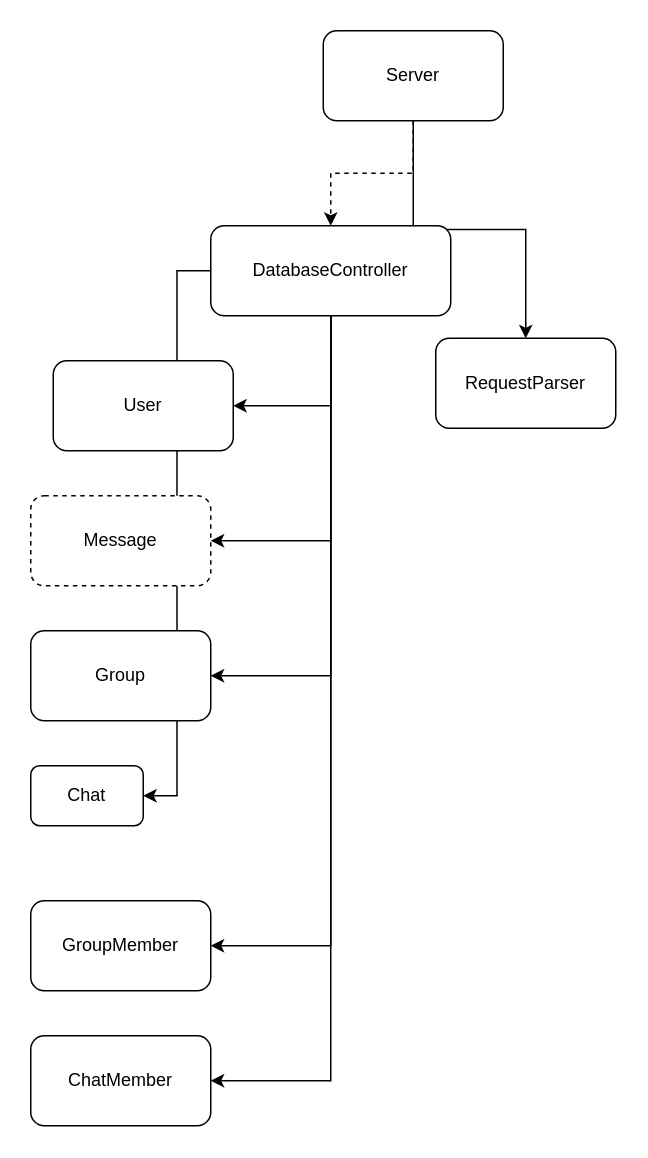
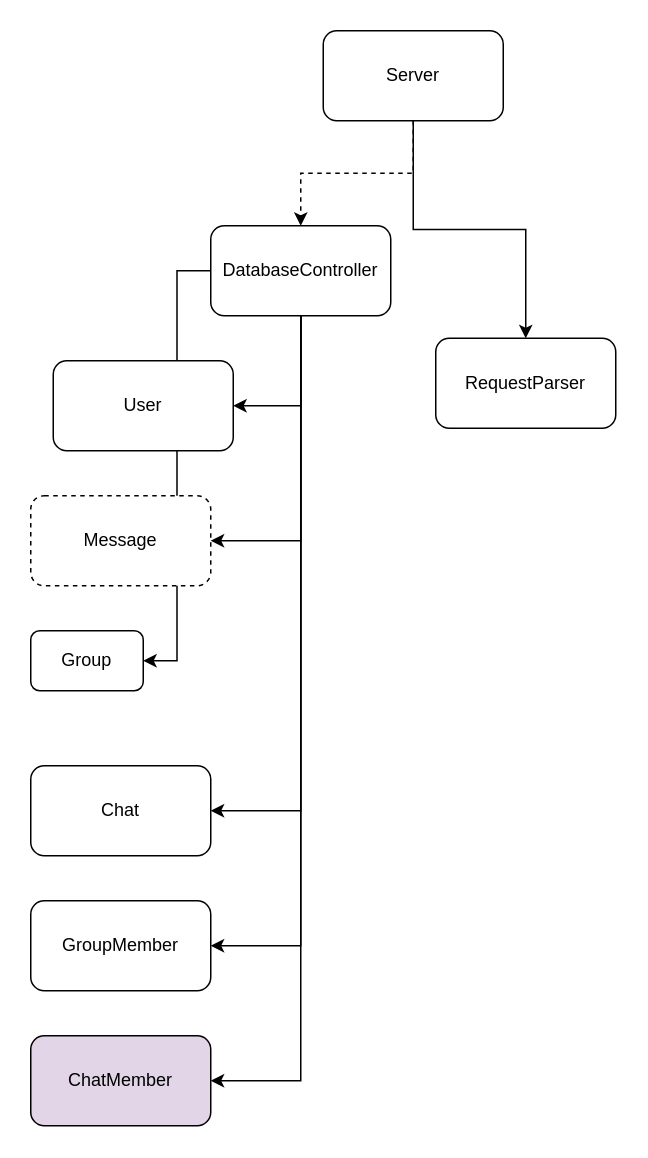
(331, 271) -> (301, 271)
(121, 676) -> (87, 661)
(87, 796) -> (121, 811)
(121, 1081) -> (121, 1081)
